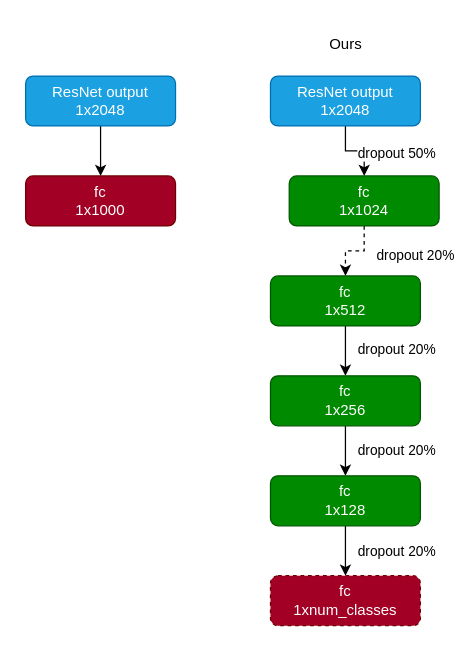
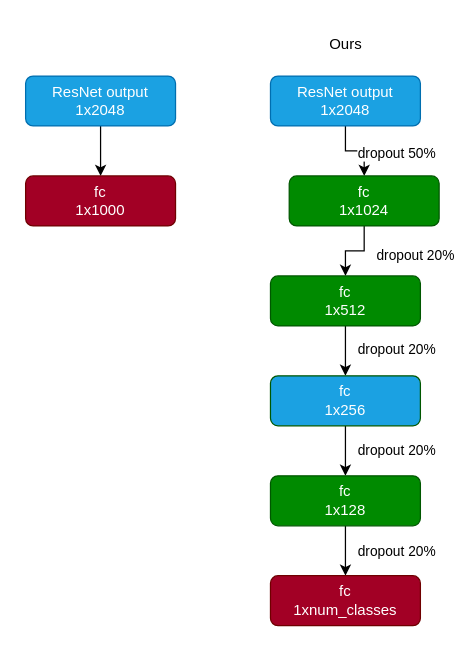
(358, 251) -> (358, 251)
(346, 401) -> (346, 401)
(346, 601) -> (346, 601)
